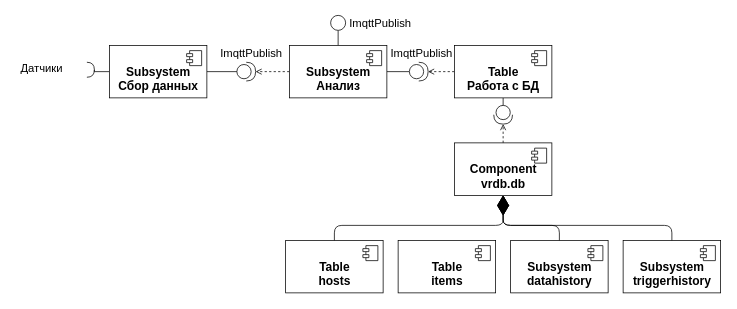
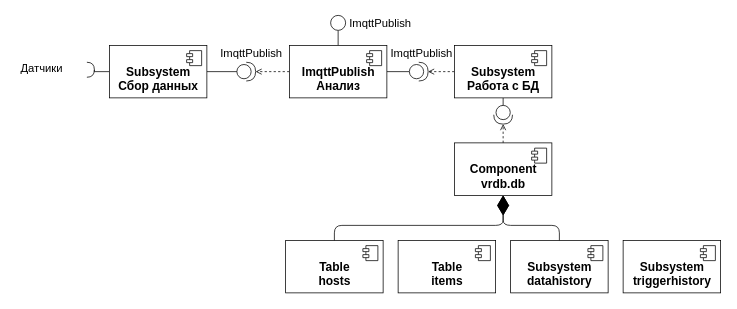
(338, 72) -> (338, 72)
(503, 72) -> (503, 72)
(620, 225) -> none
